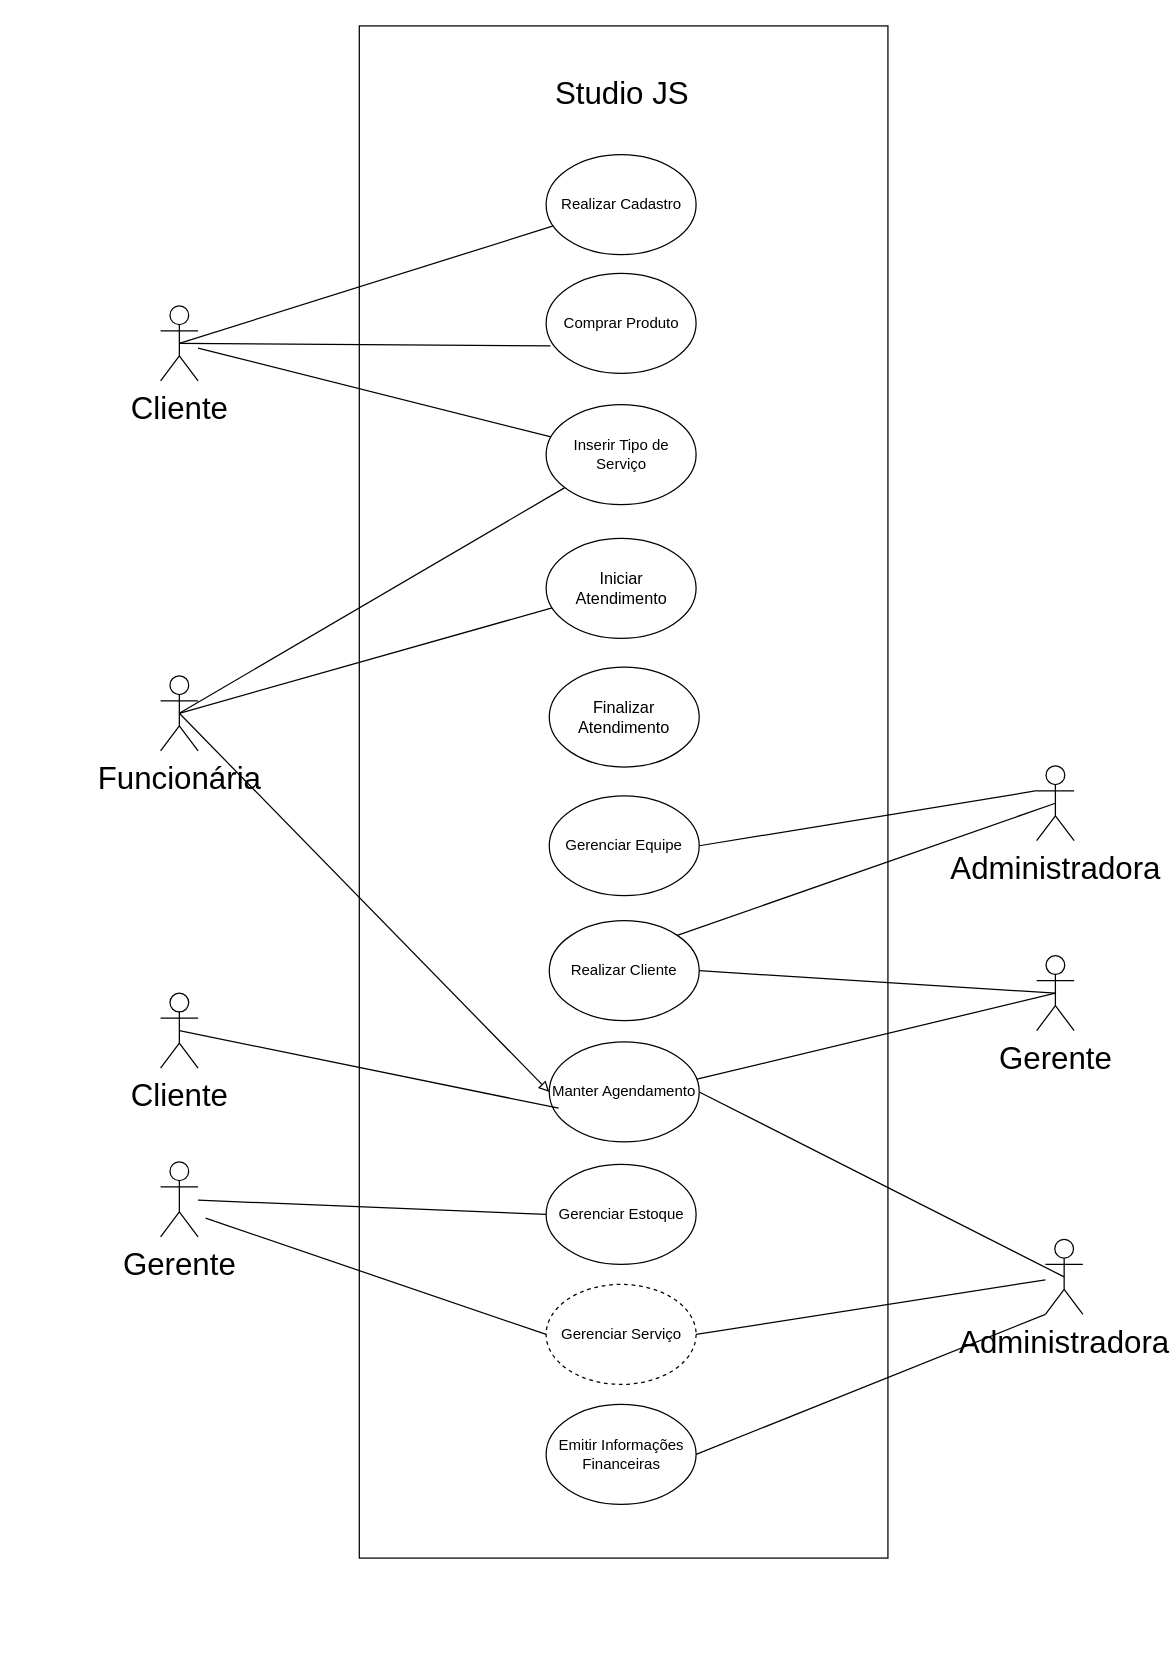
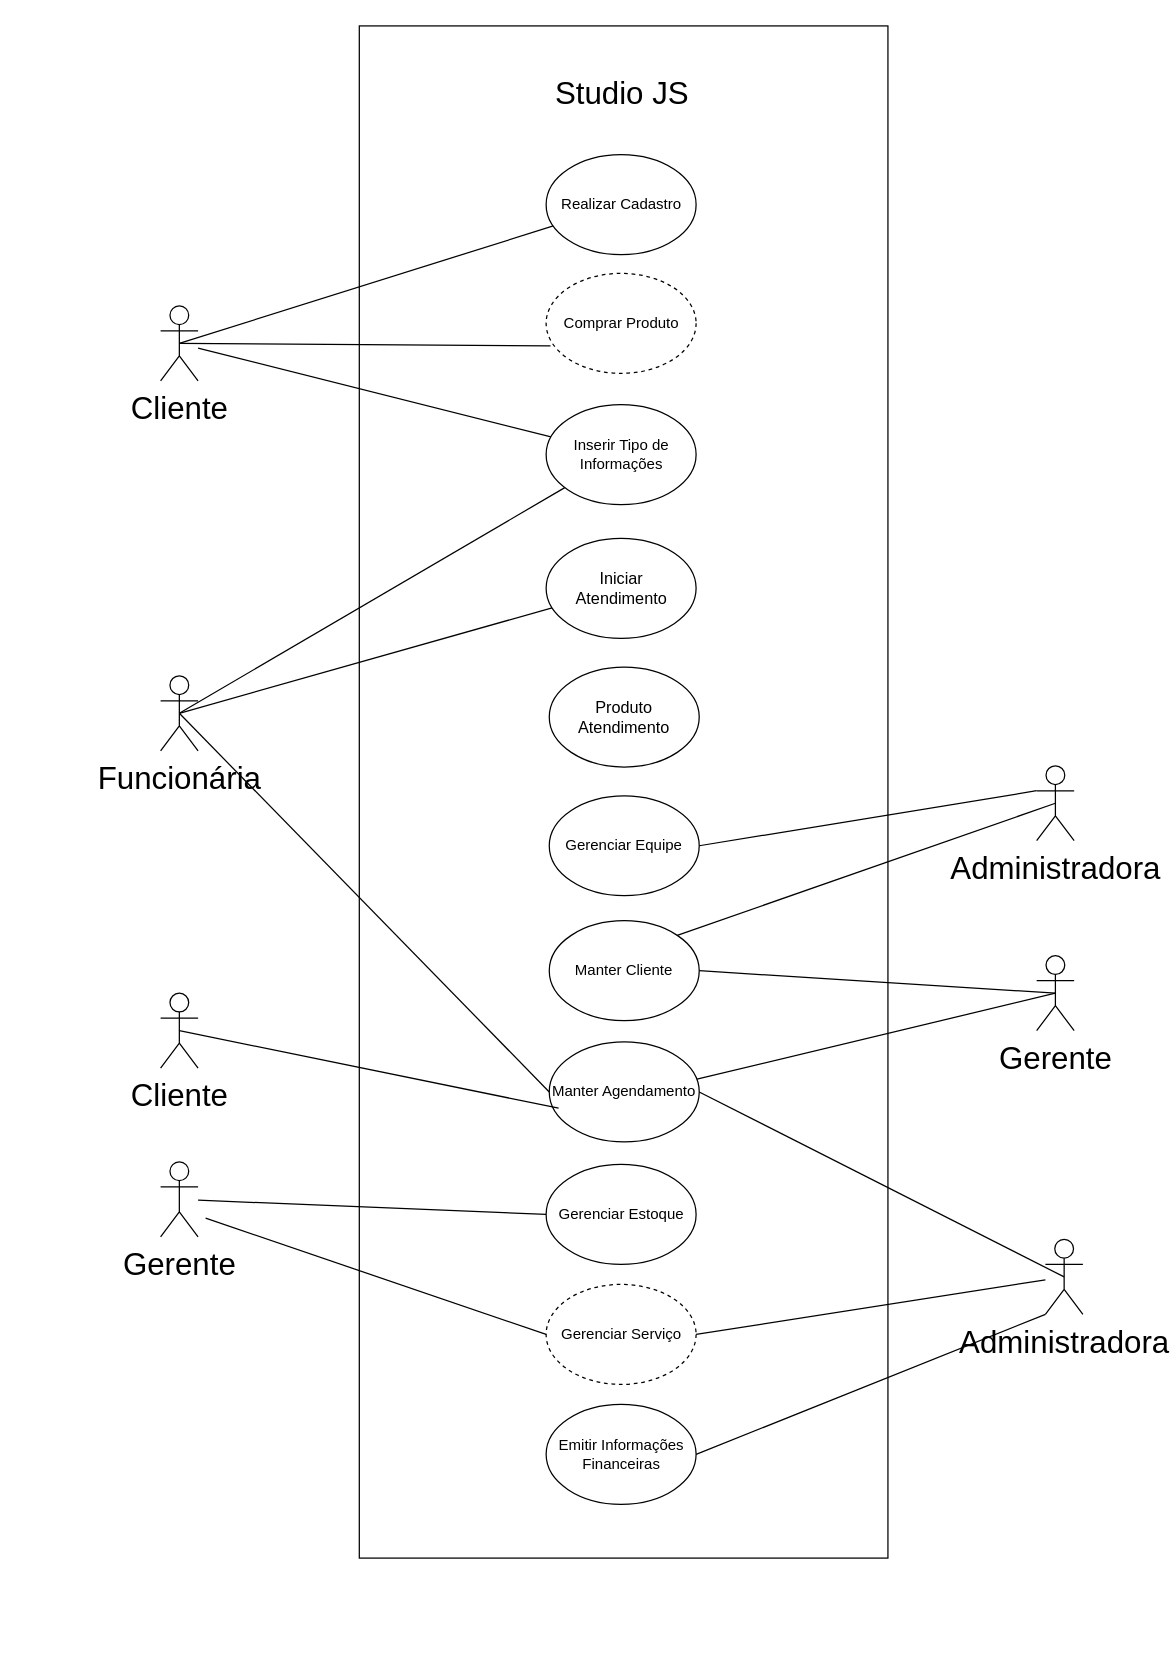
(621, 323) -> (621, 323)
(622, 454) -> (622, 454)
(624, 717) -> (624, 717)
(624, 971) -> (624, 971)
(542, 1084) -> (544, 1086)
